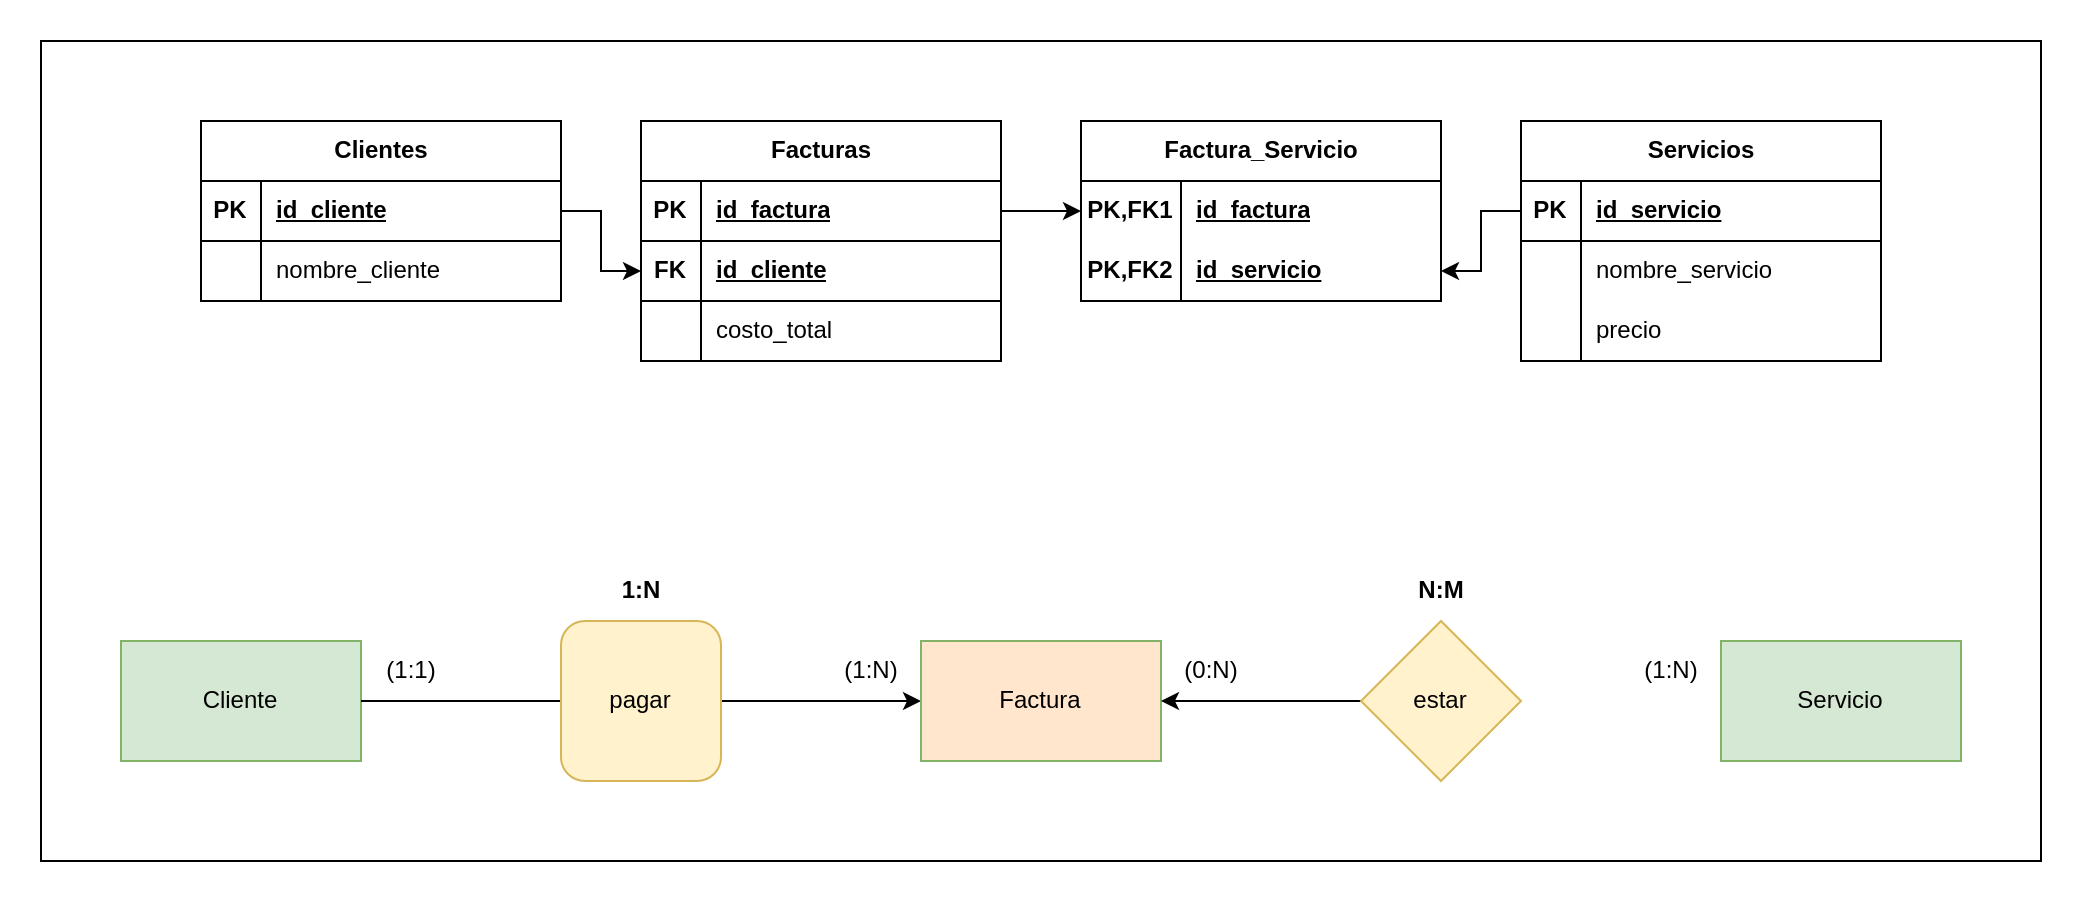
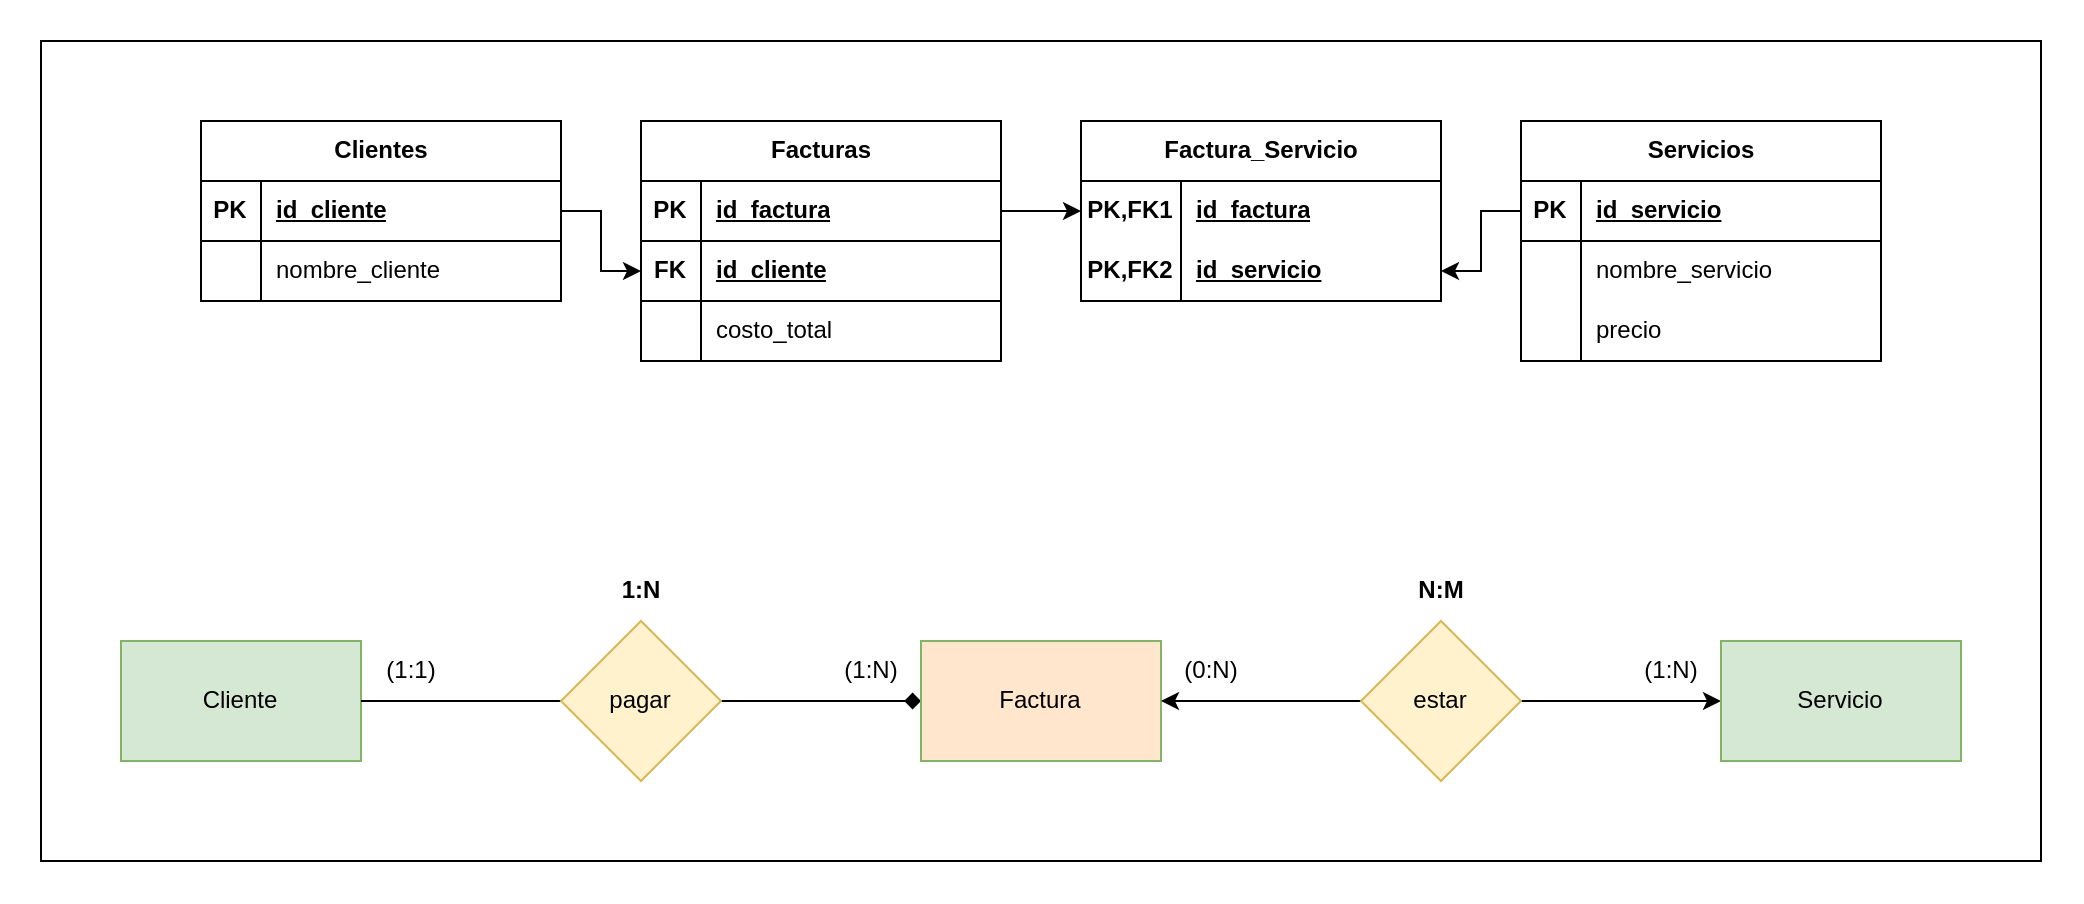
(641, 701) -> (641, 701)
(905, 701) -> (904, 701)
none -> (1614, 701)
